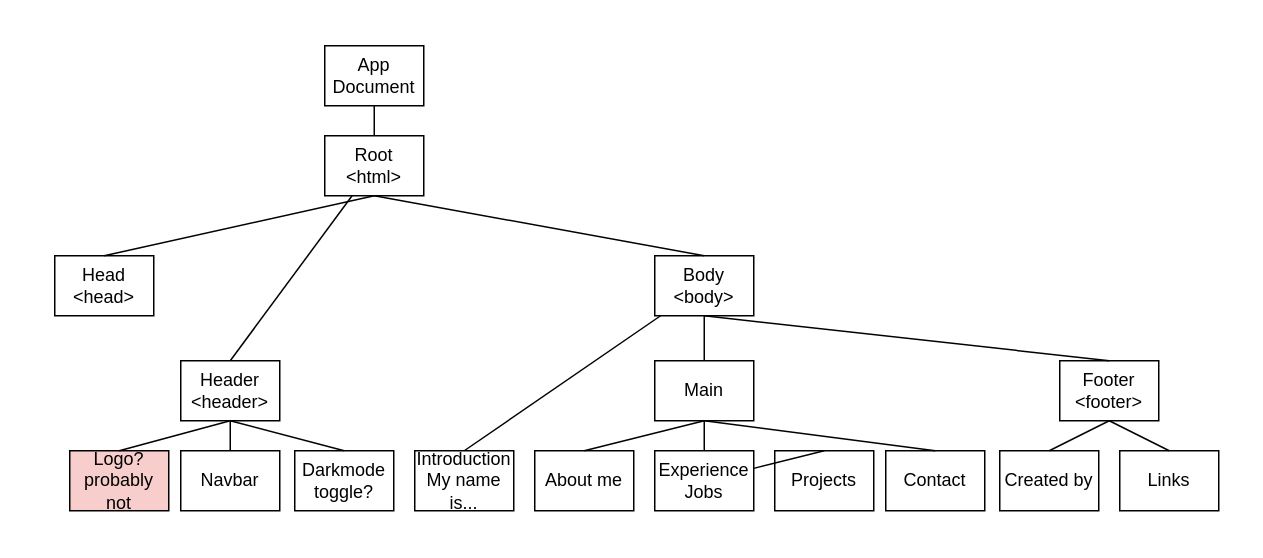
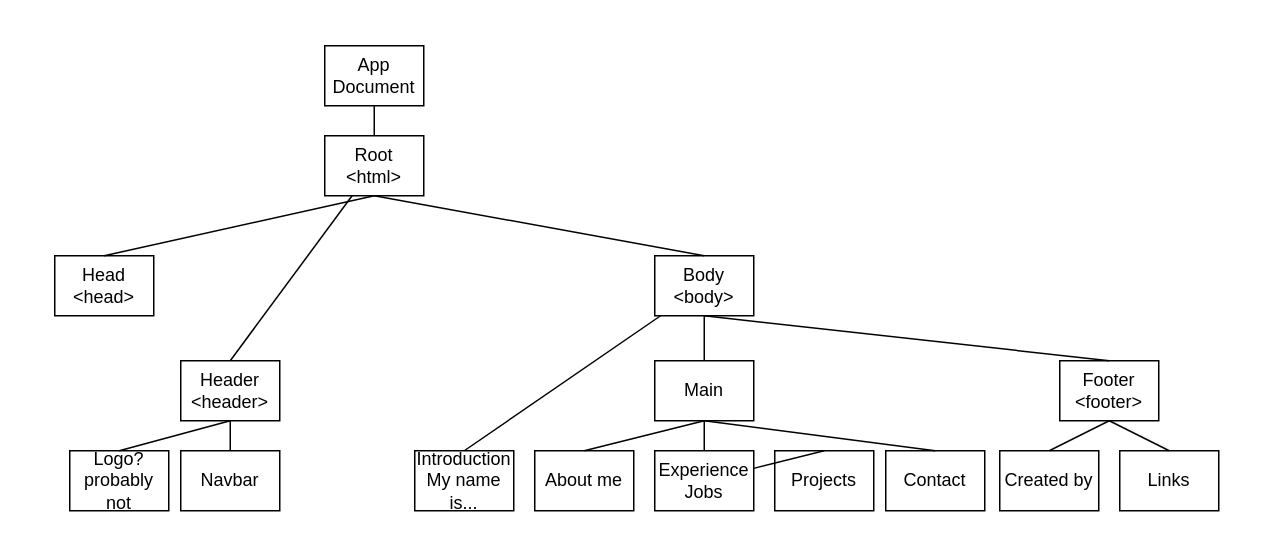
(288, 436) -> none
(119, 481) -> (119, 481)
(344, 481) -> none
